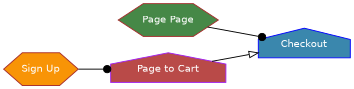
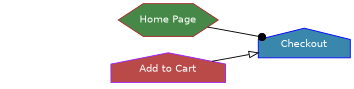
(168, 20) -> (168, 20)
(41, 69) -> none
(168, 69) -> (168, 69)
